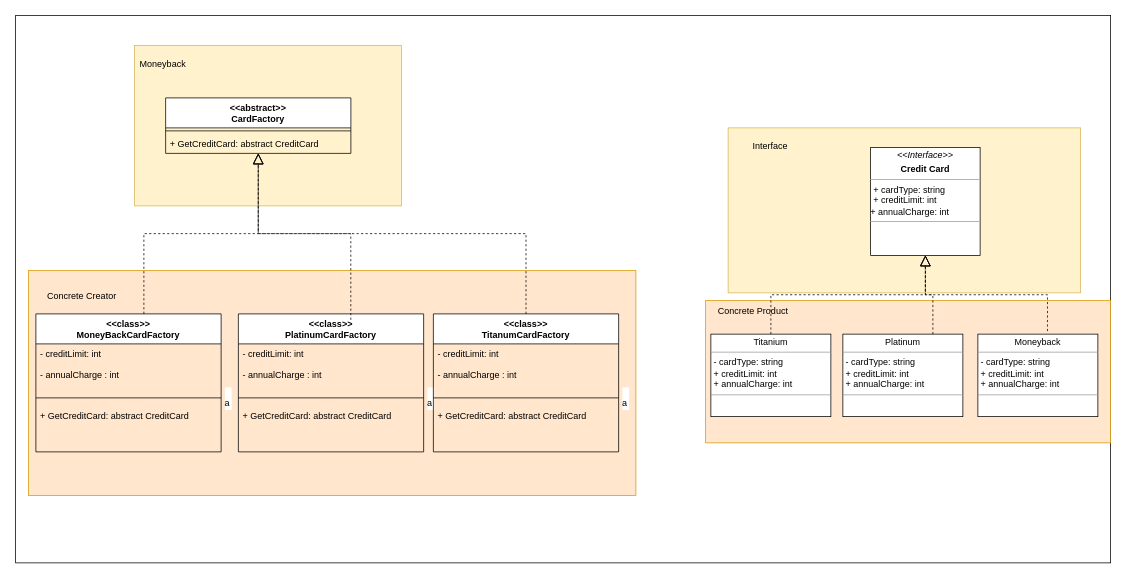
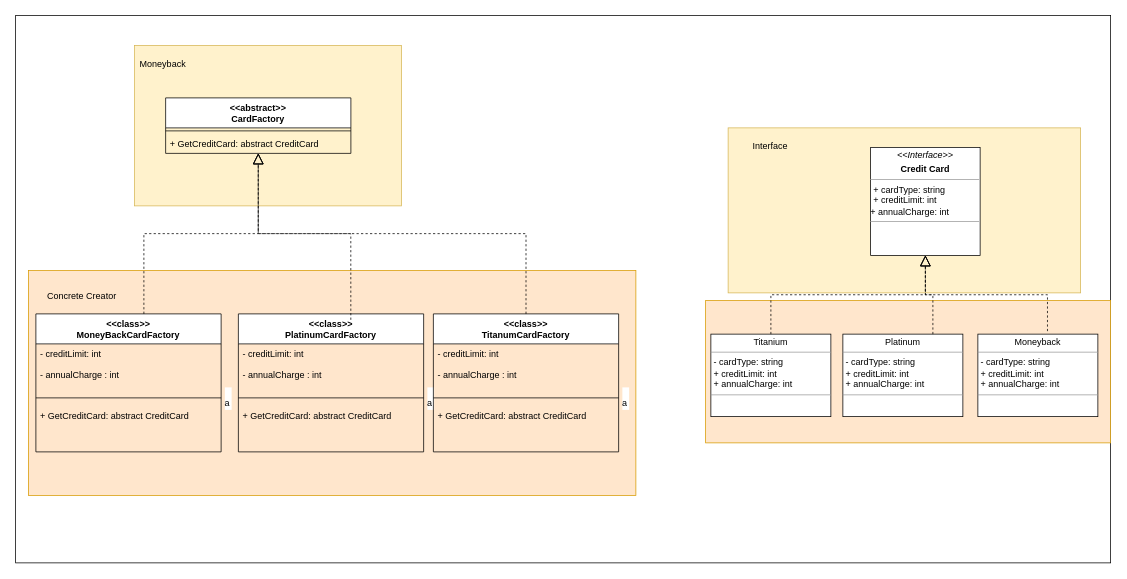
(753, 312) -> none
